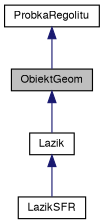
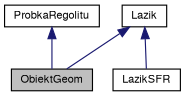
(52, 118) -> (93, 51)
